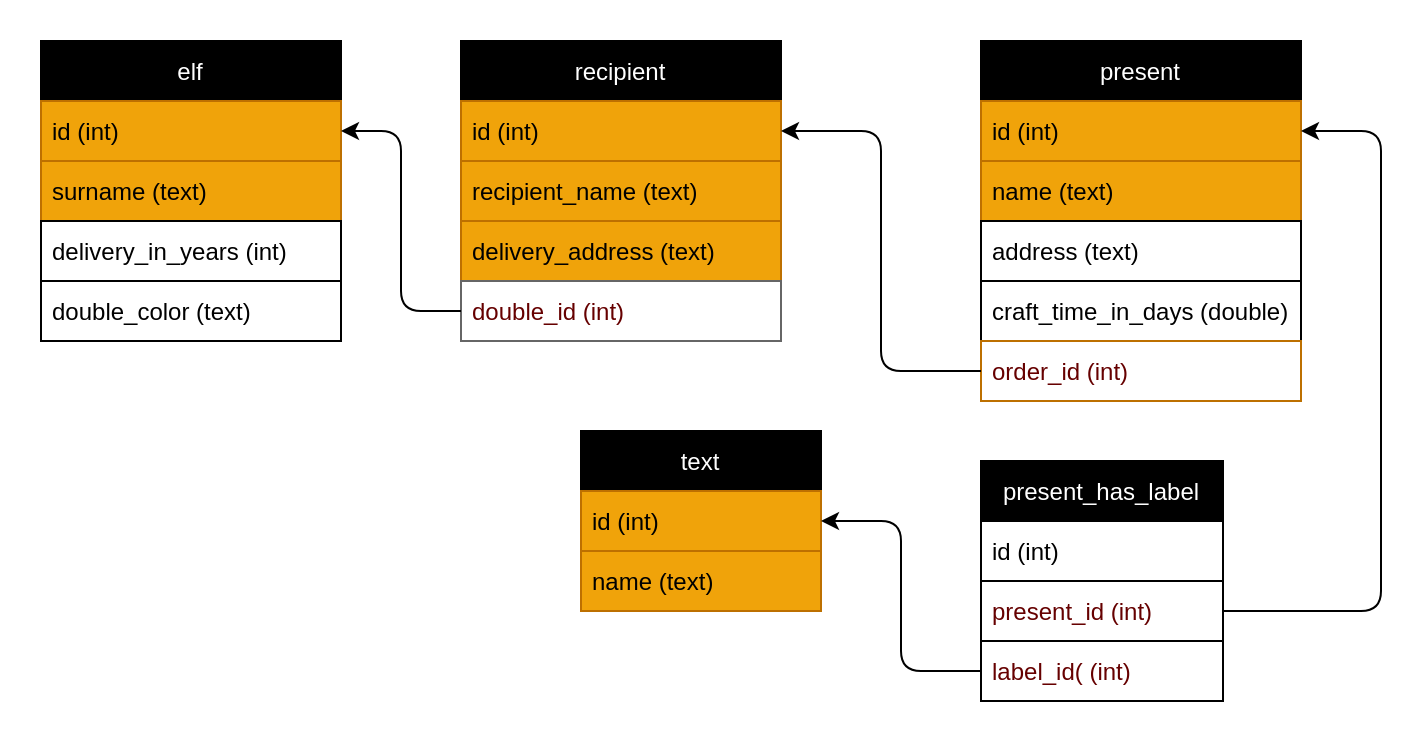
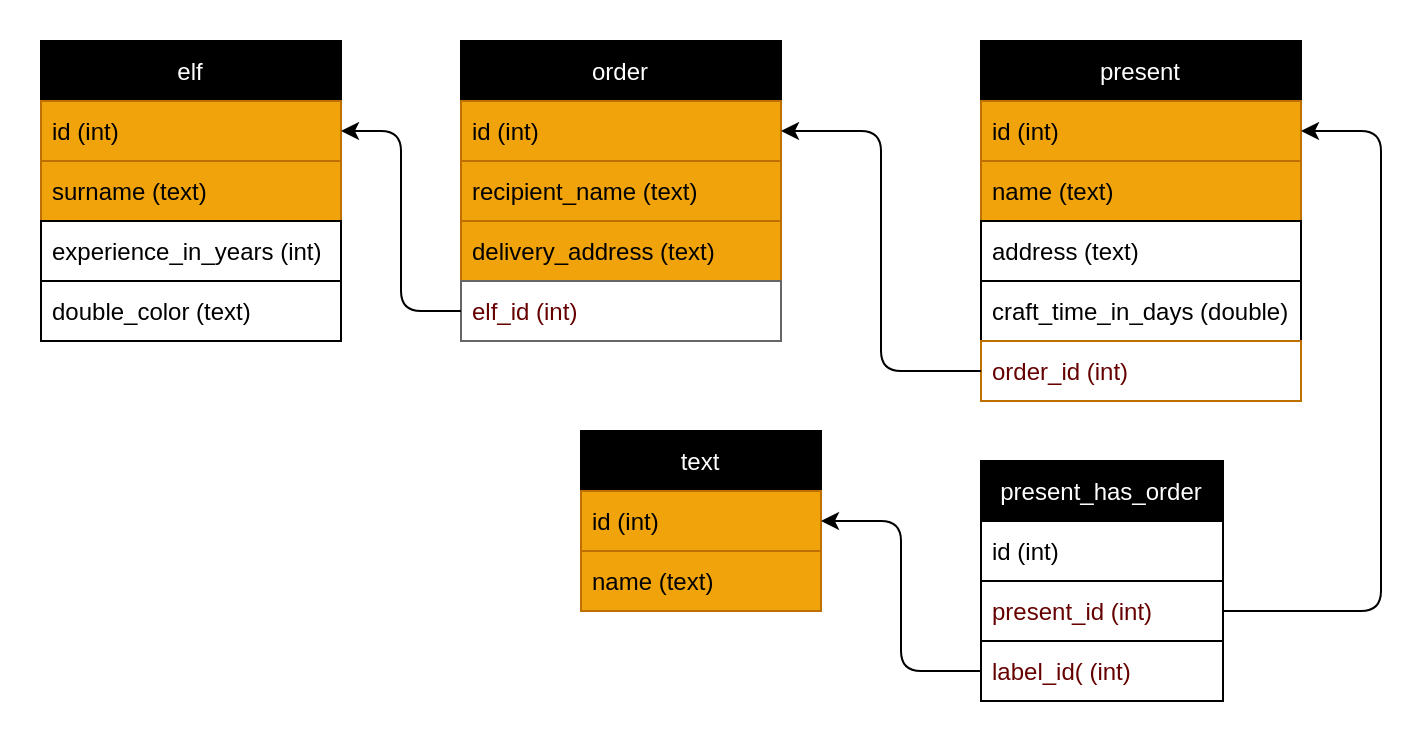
(620, 72) -> (620, 72)
(191, 252) -> (208, 252)
(560, 312) -> (540, 312)
(1101, 492) -> (1101, 492)
